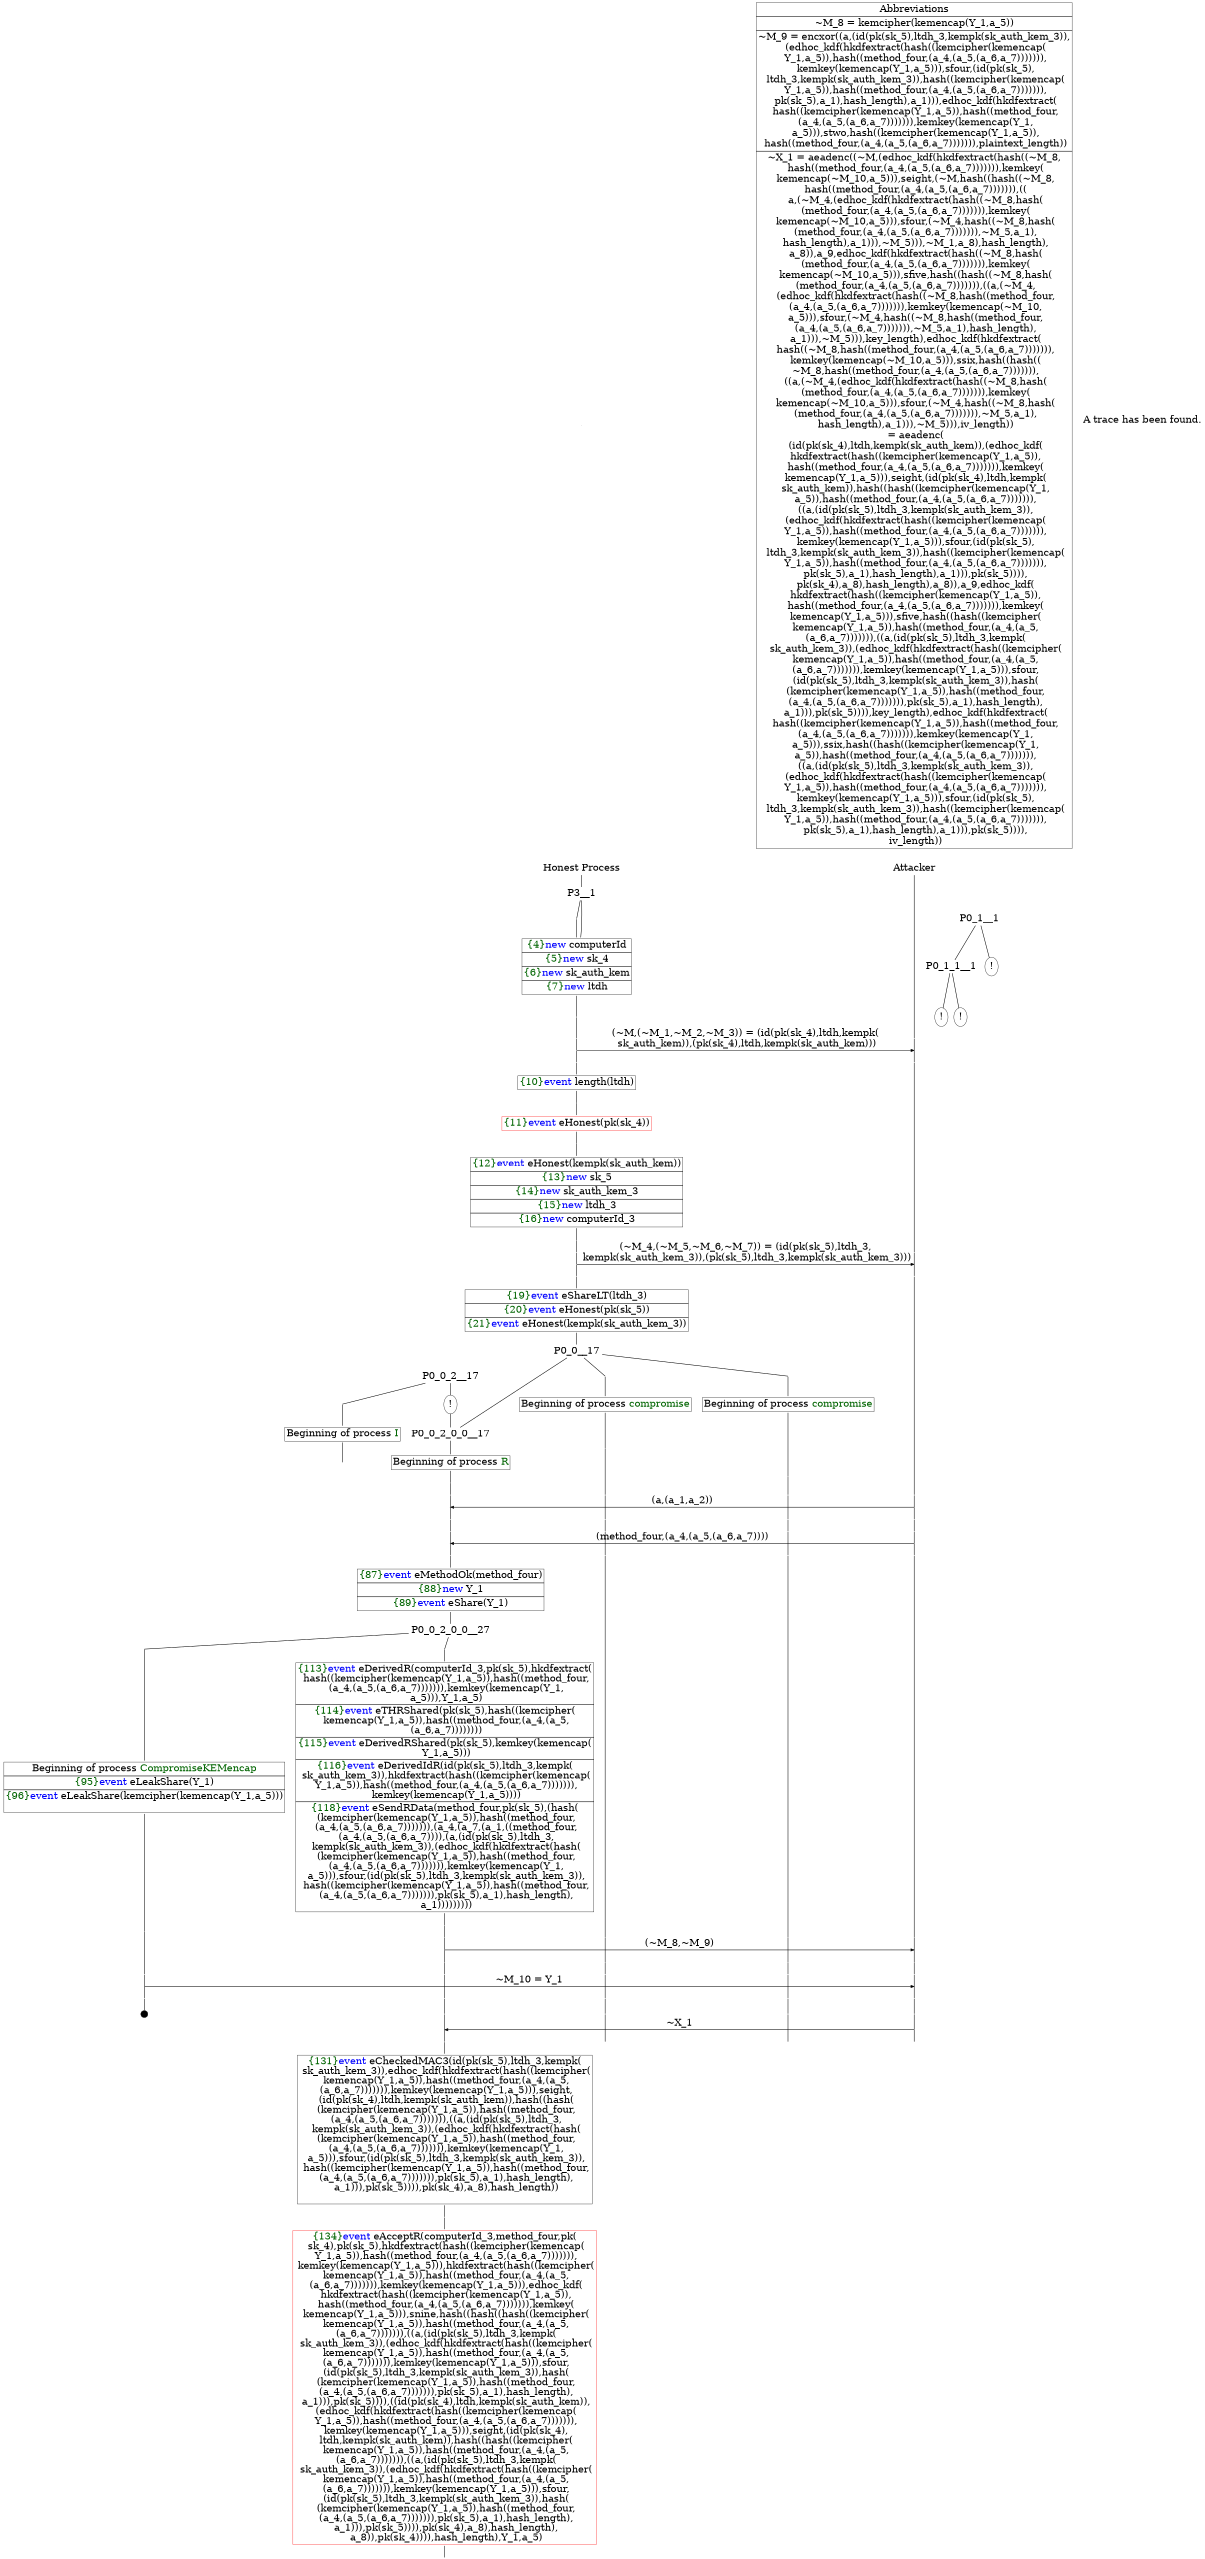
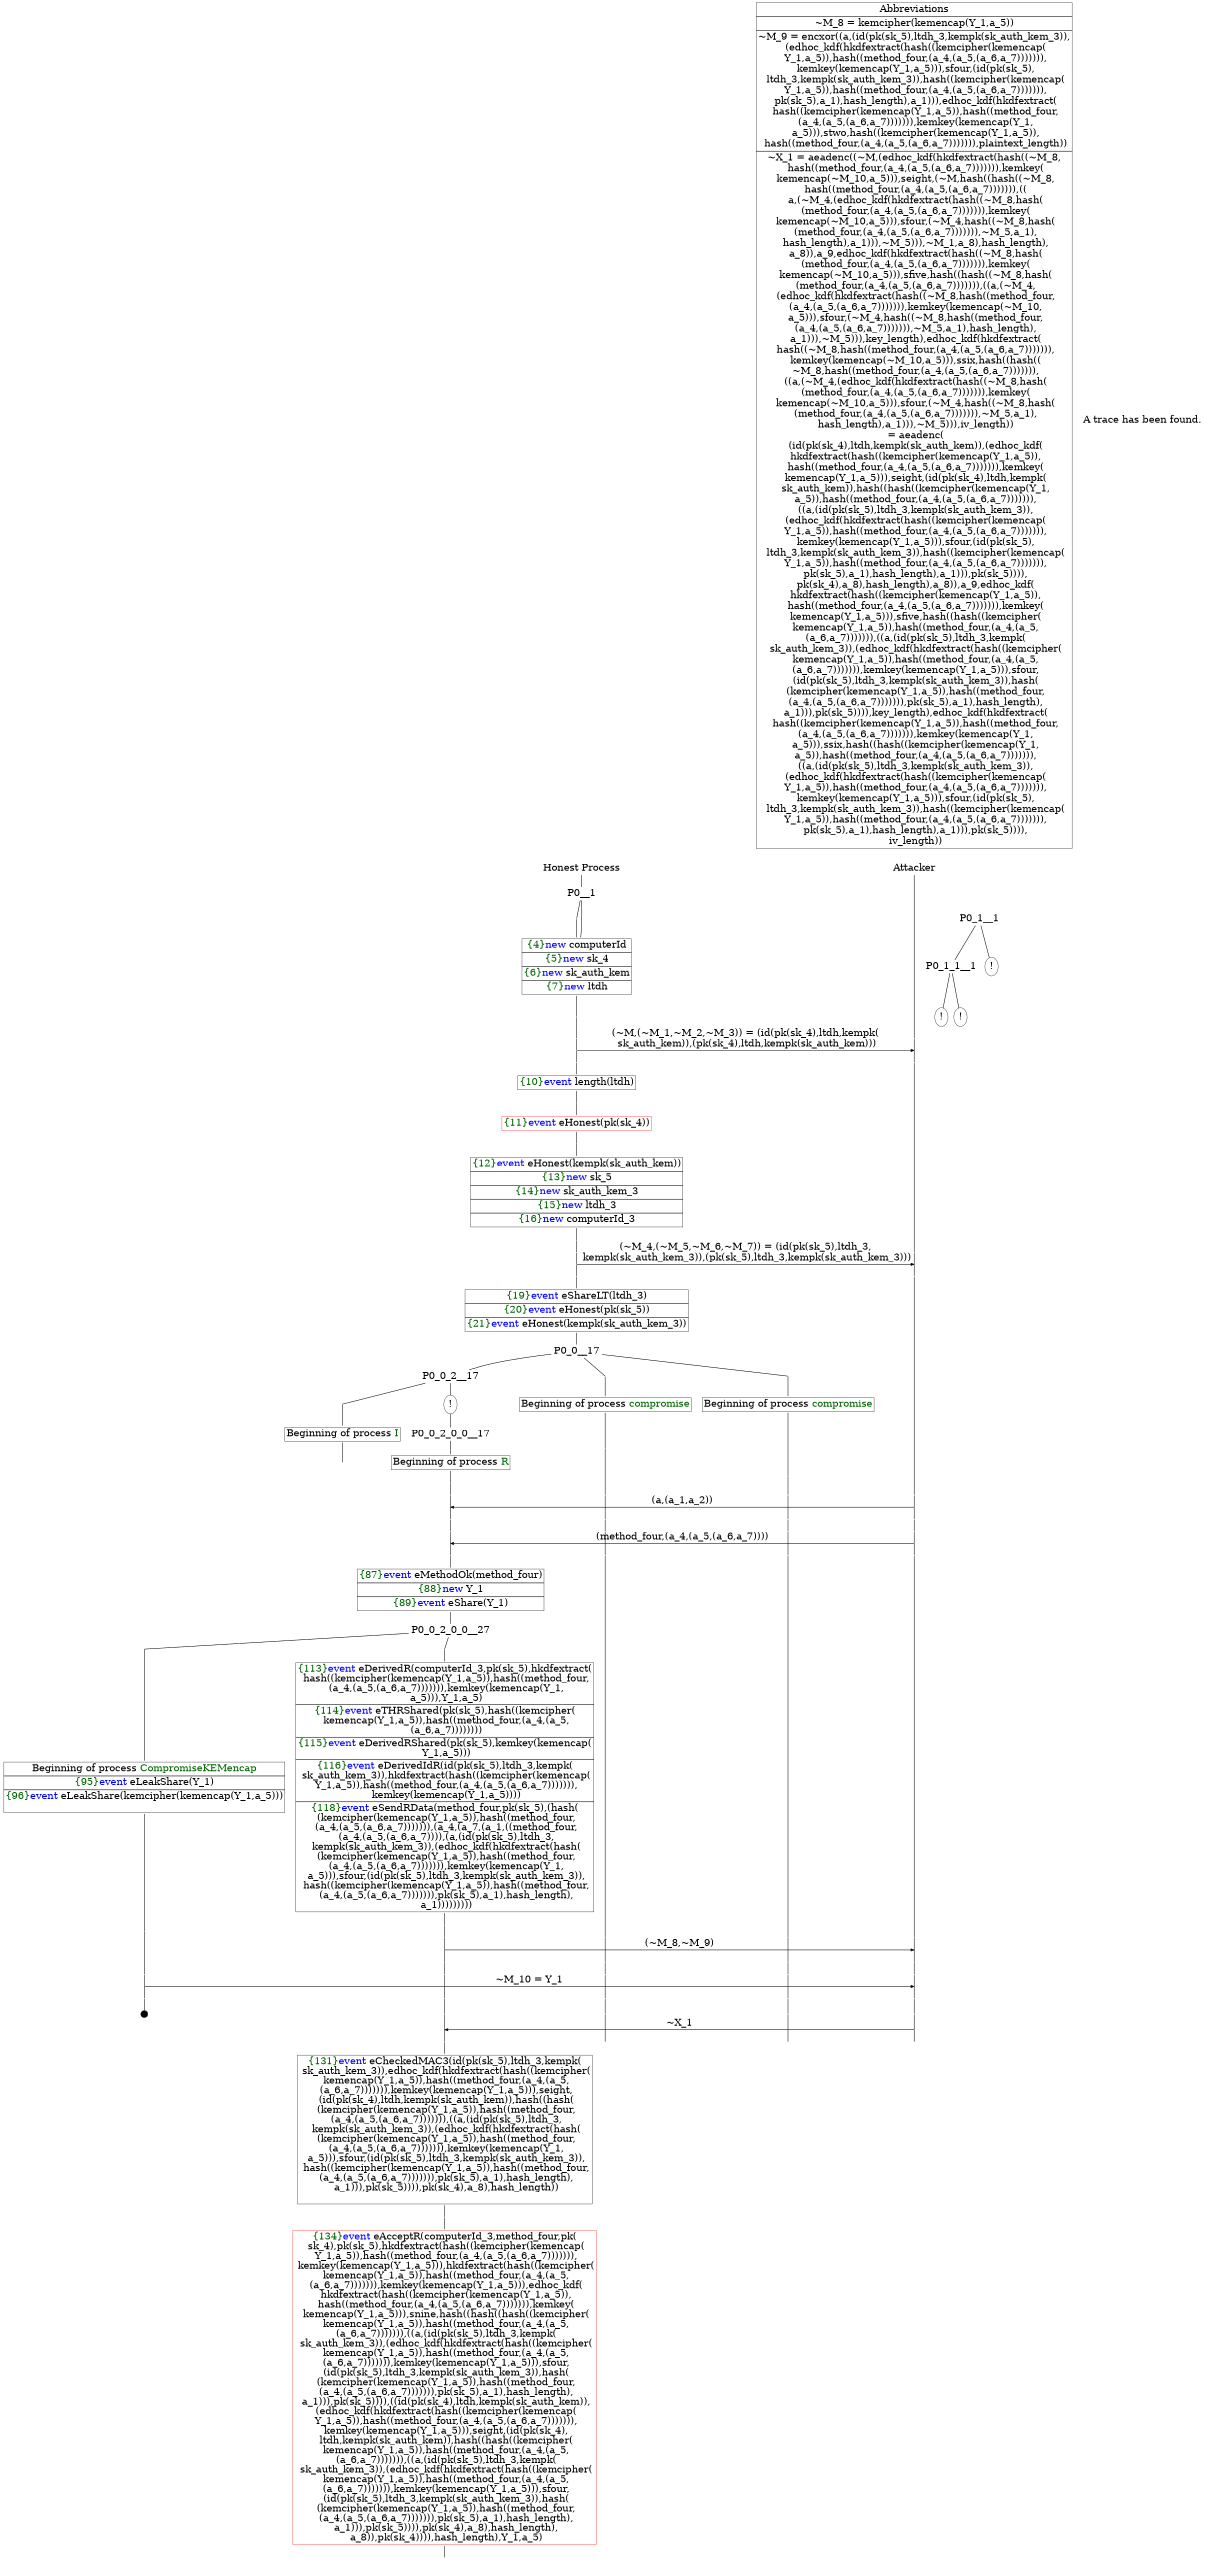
(582, 894) -> (582, 894)
(514, 1393) -> (510, 1360)
